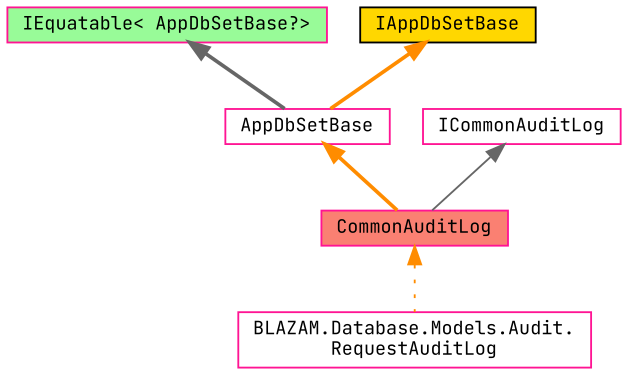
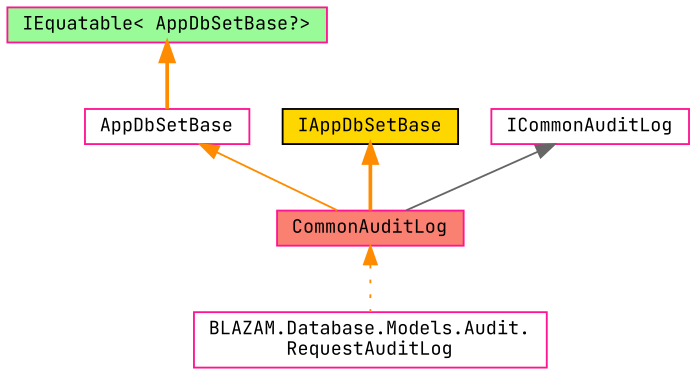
(245, 81) -> (167, 85)
(370, 81) -> (370, 187)
(368, 184) -> (277, 181)
